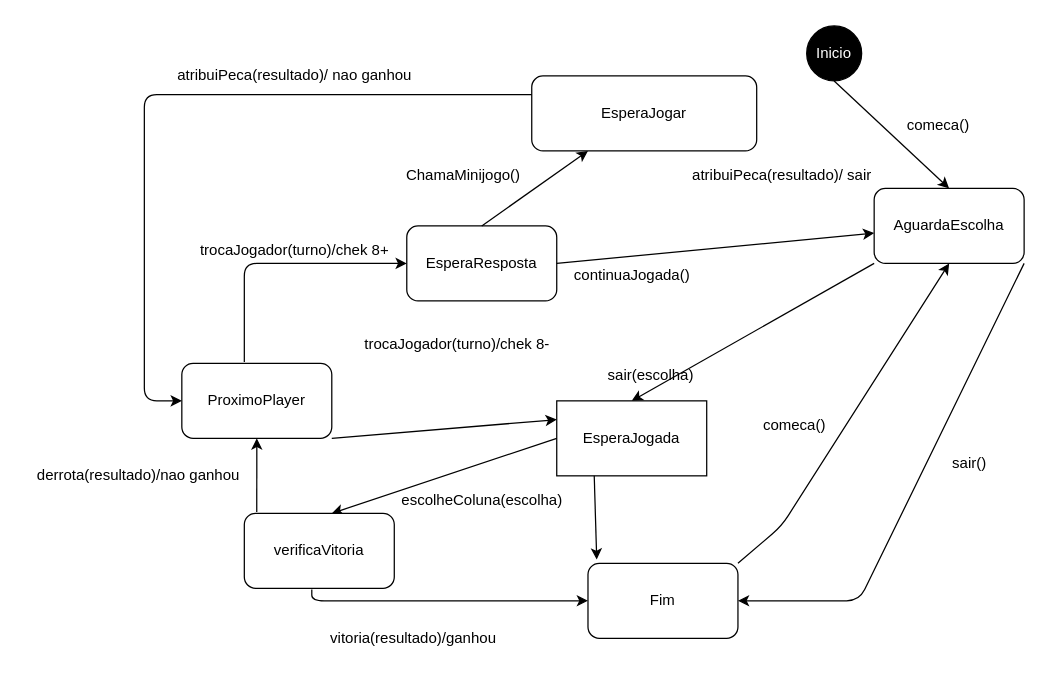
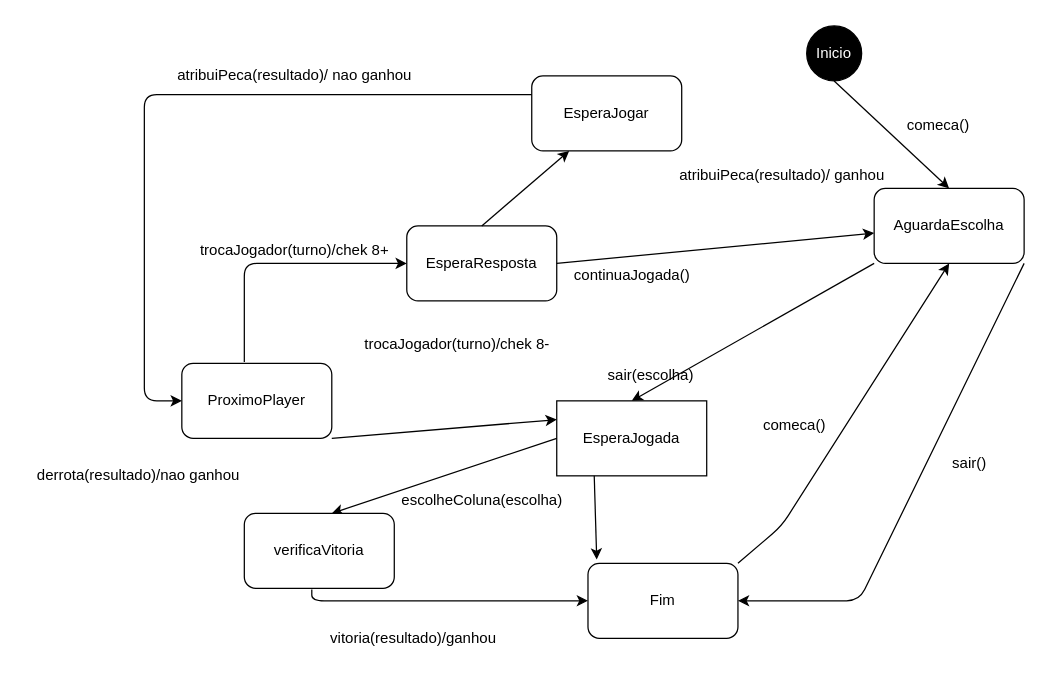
(644, 113) -> (607, 113)
(463, 176) -> none
(783, 176) -> (783, 176)
(257, 479) -> none
